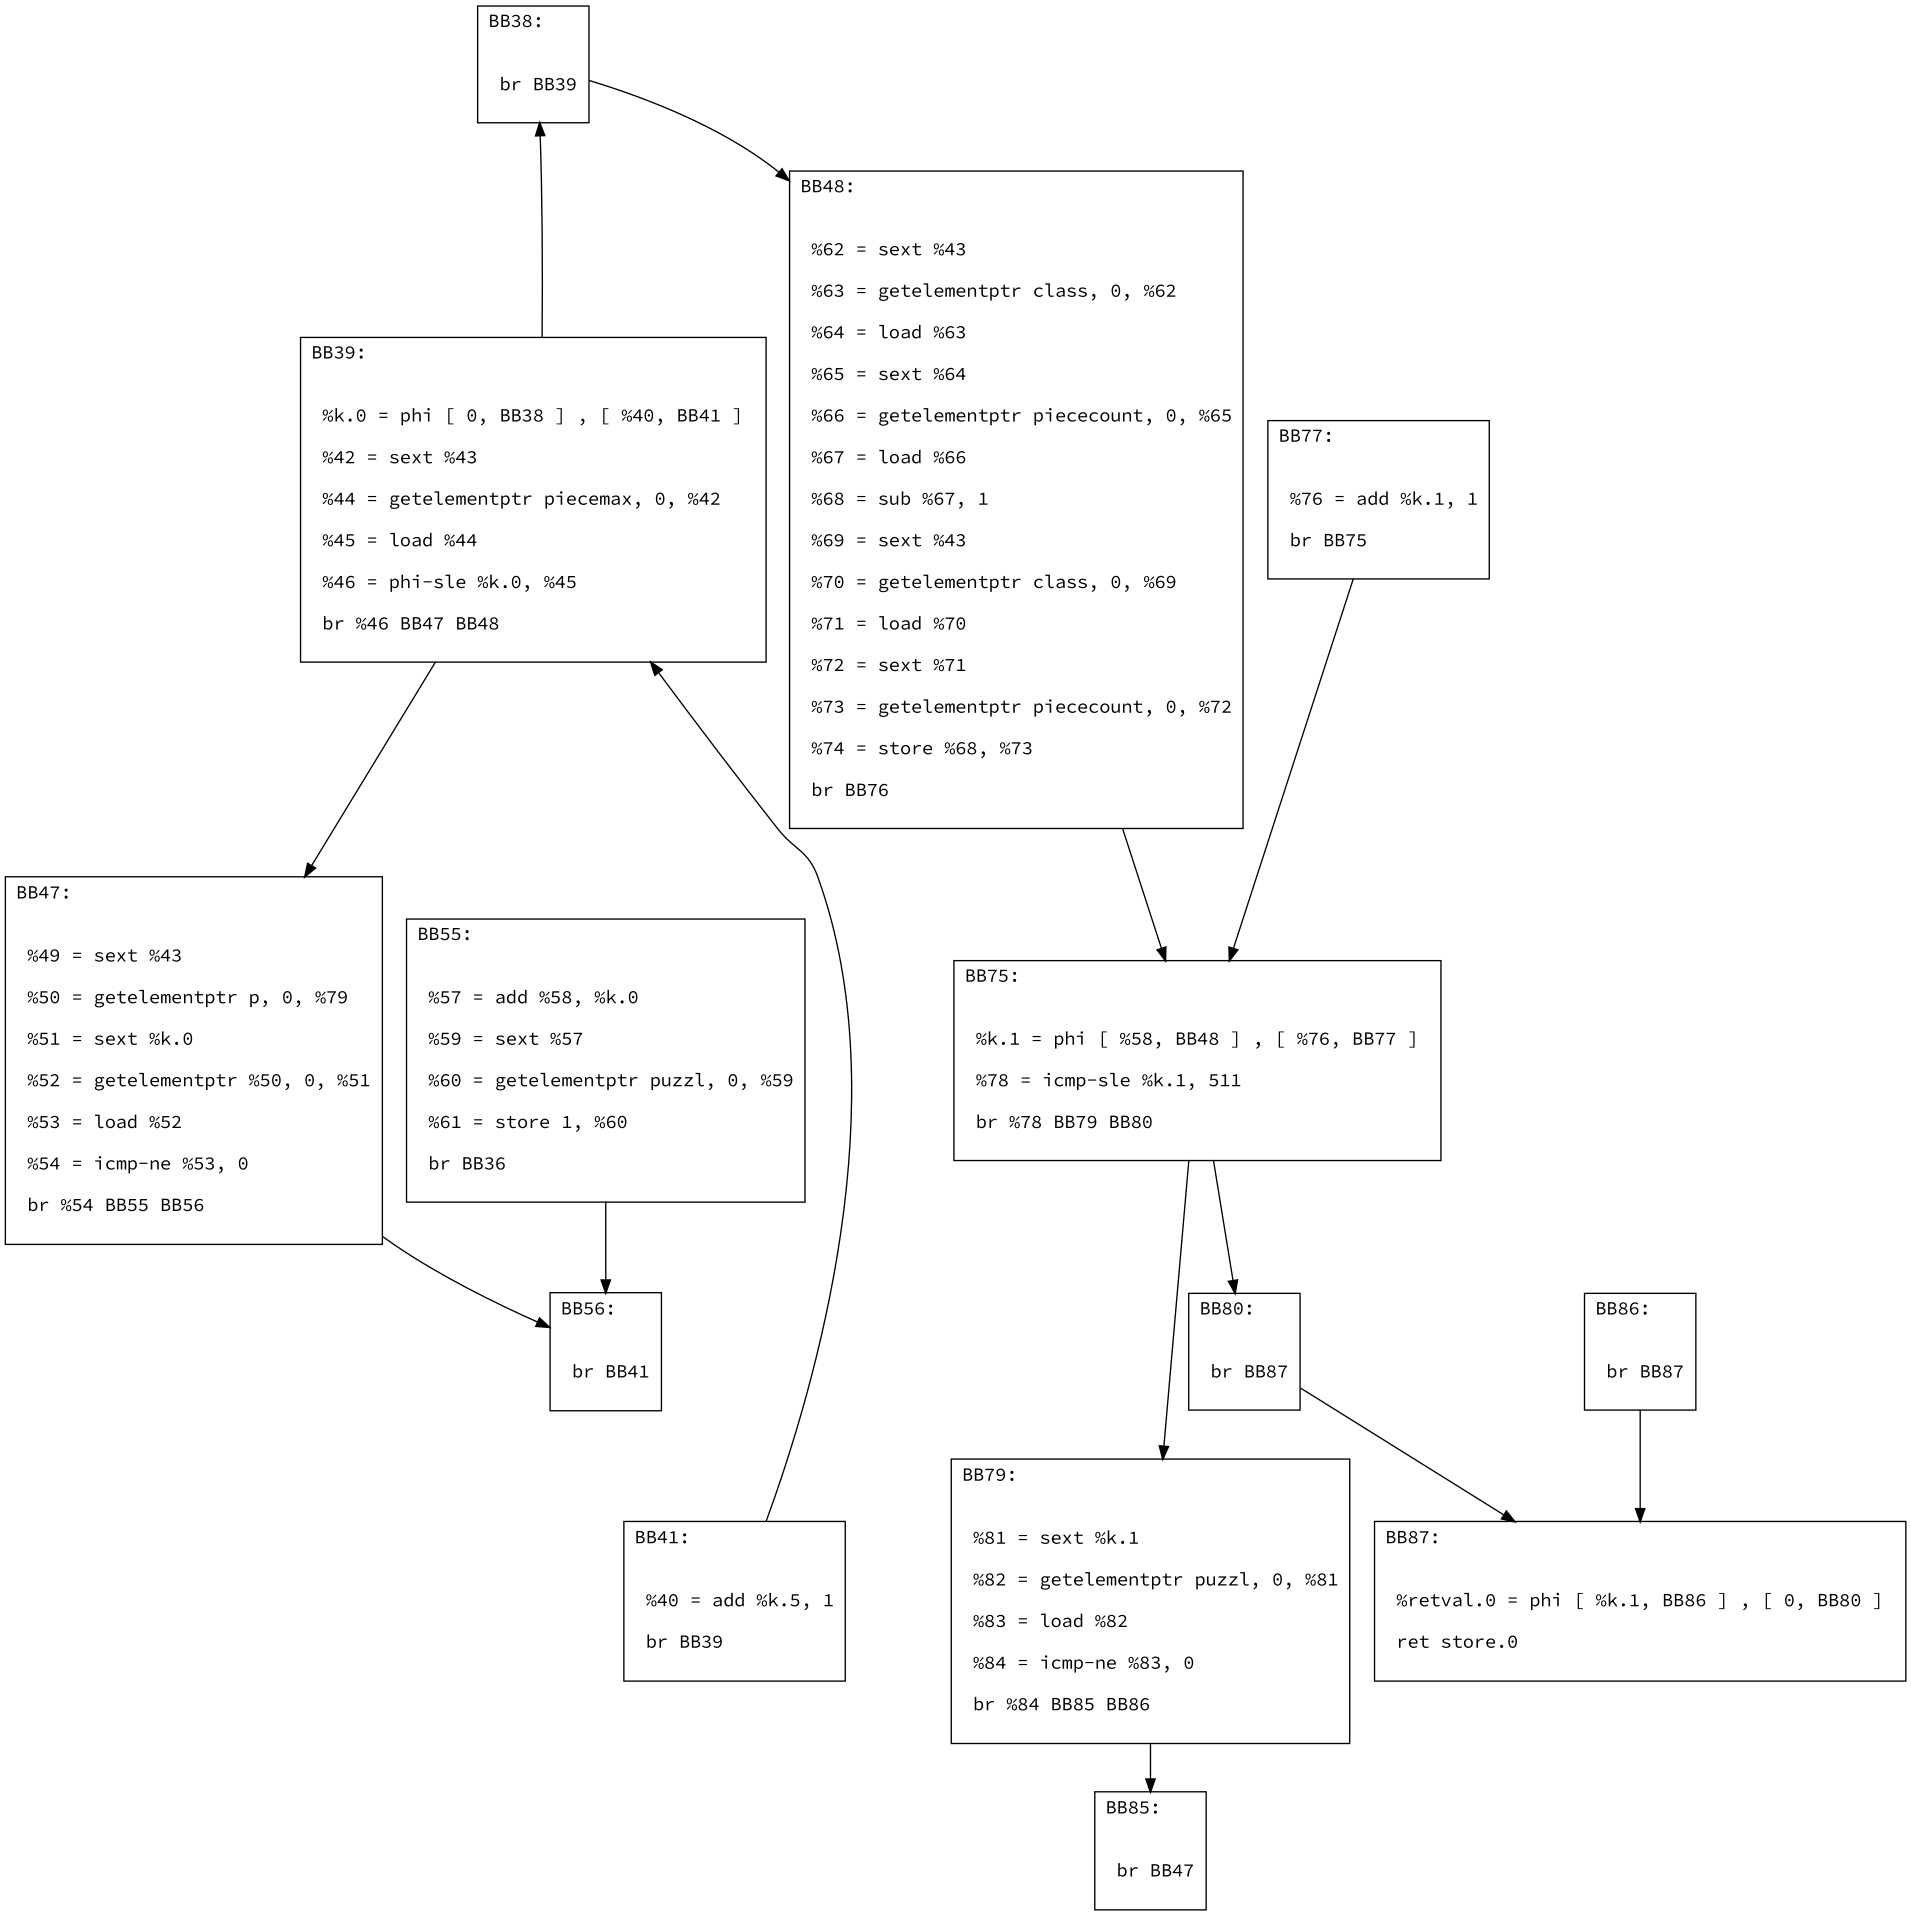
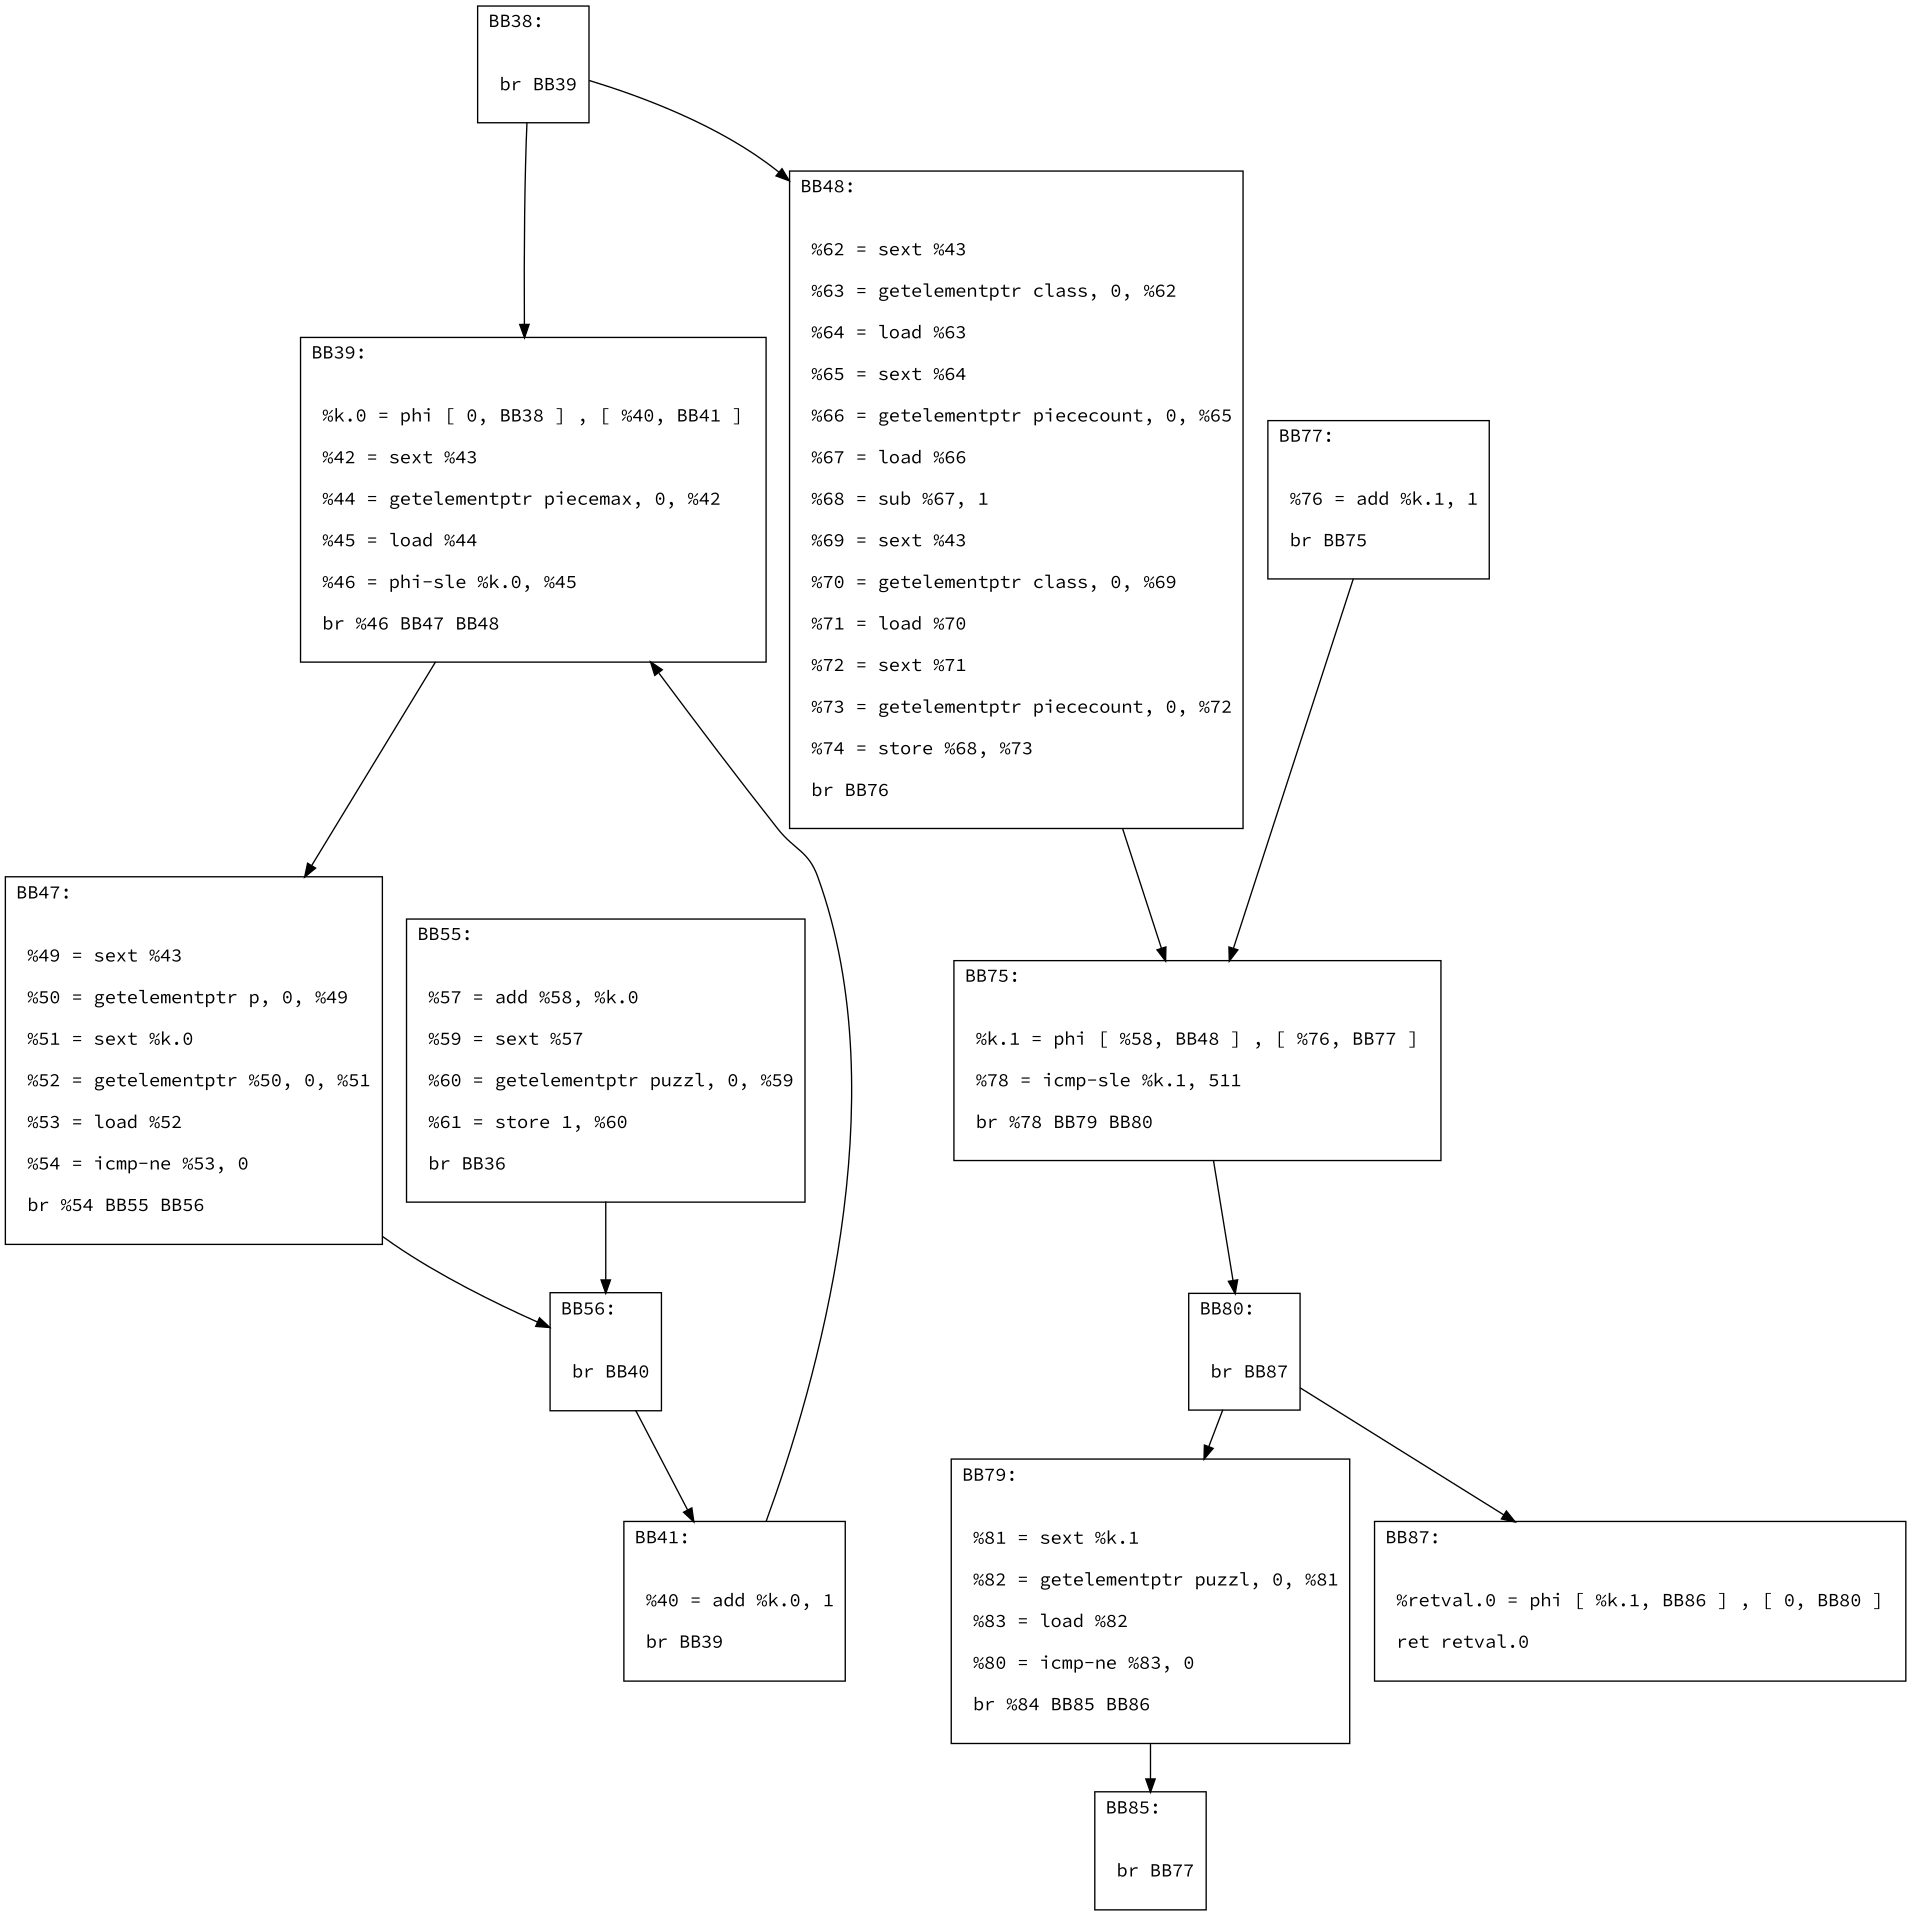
(542, 237) -> (525, 223)
(182, 998) -> (182, 998)
(1176, 1303) -> (1216, 1428)
(1640, 1352) -> none
(606, 1372) -> (606, 1372)
none -> (662, 1460)
(735, 1601) -> (735, 1601)
(1452, 1642) -> (1458, 1642)
(1079, 1663) -> (1079, 1663)
(1150, 1871) -> (1150, 1871)
